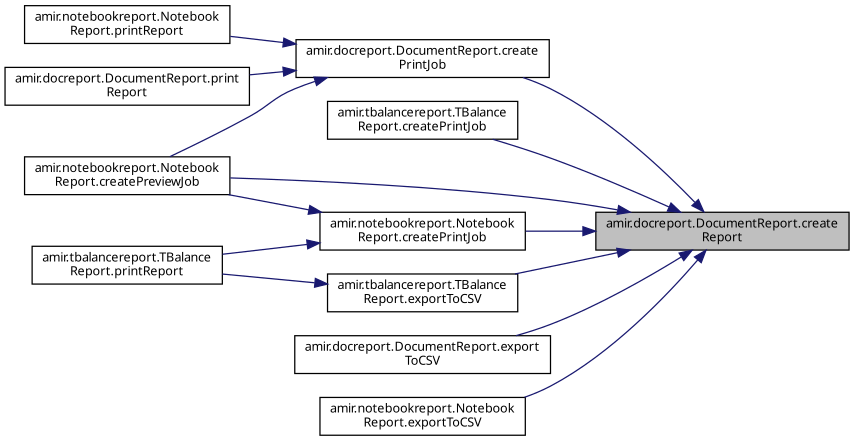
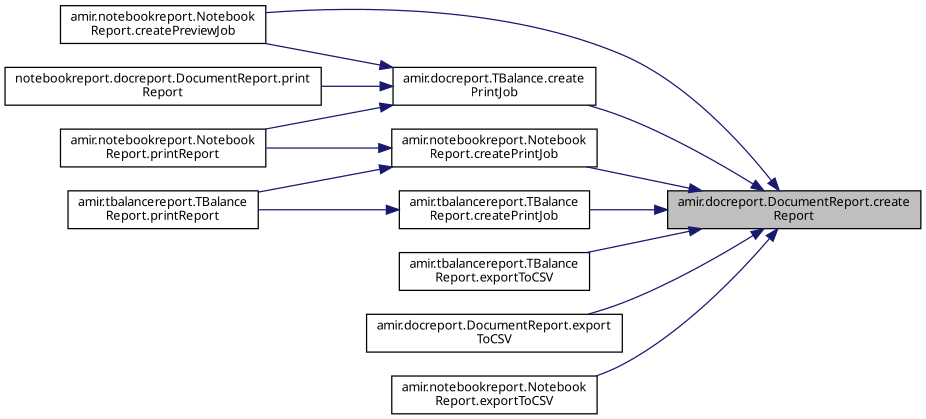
(423, 59) -> (494, 86)
(127, 86) -> (163, 86)
(269, 202) -> (322, 148)
(269, 278) -> (322, 210)
